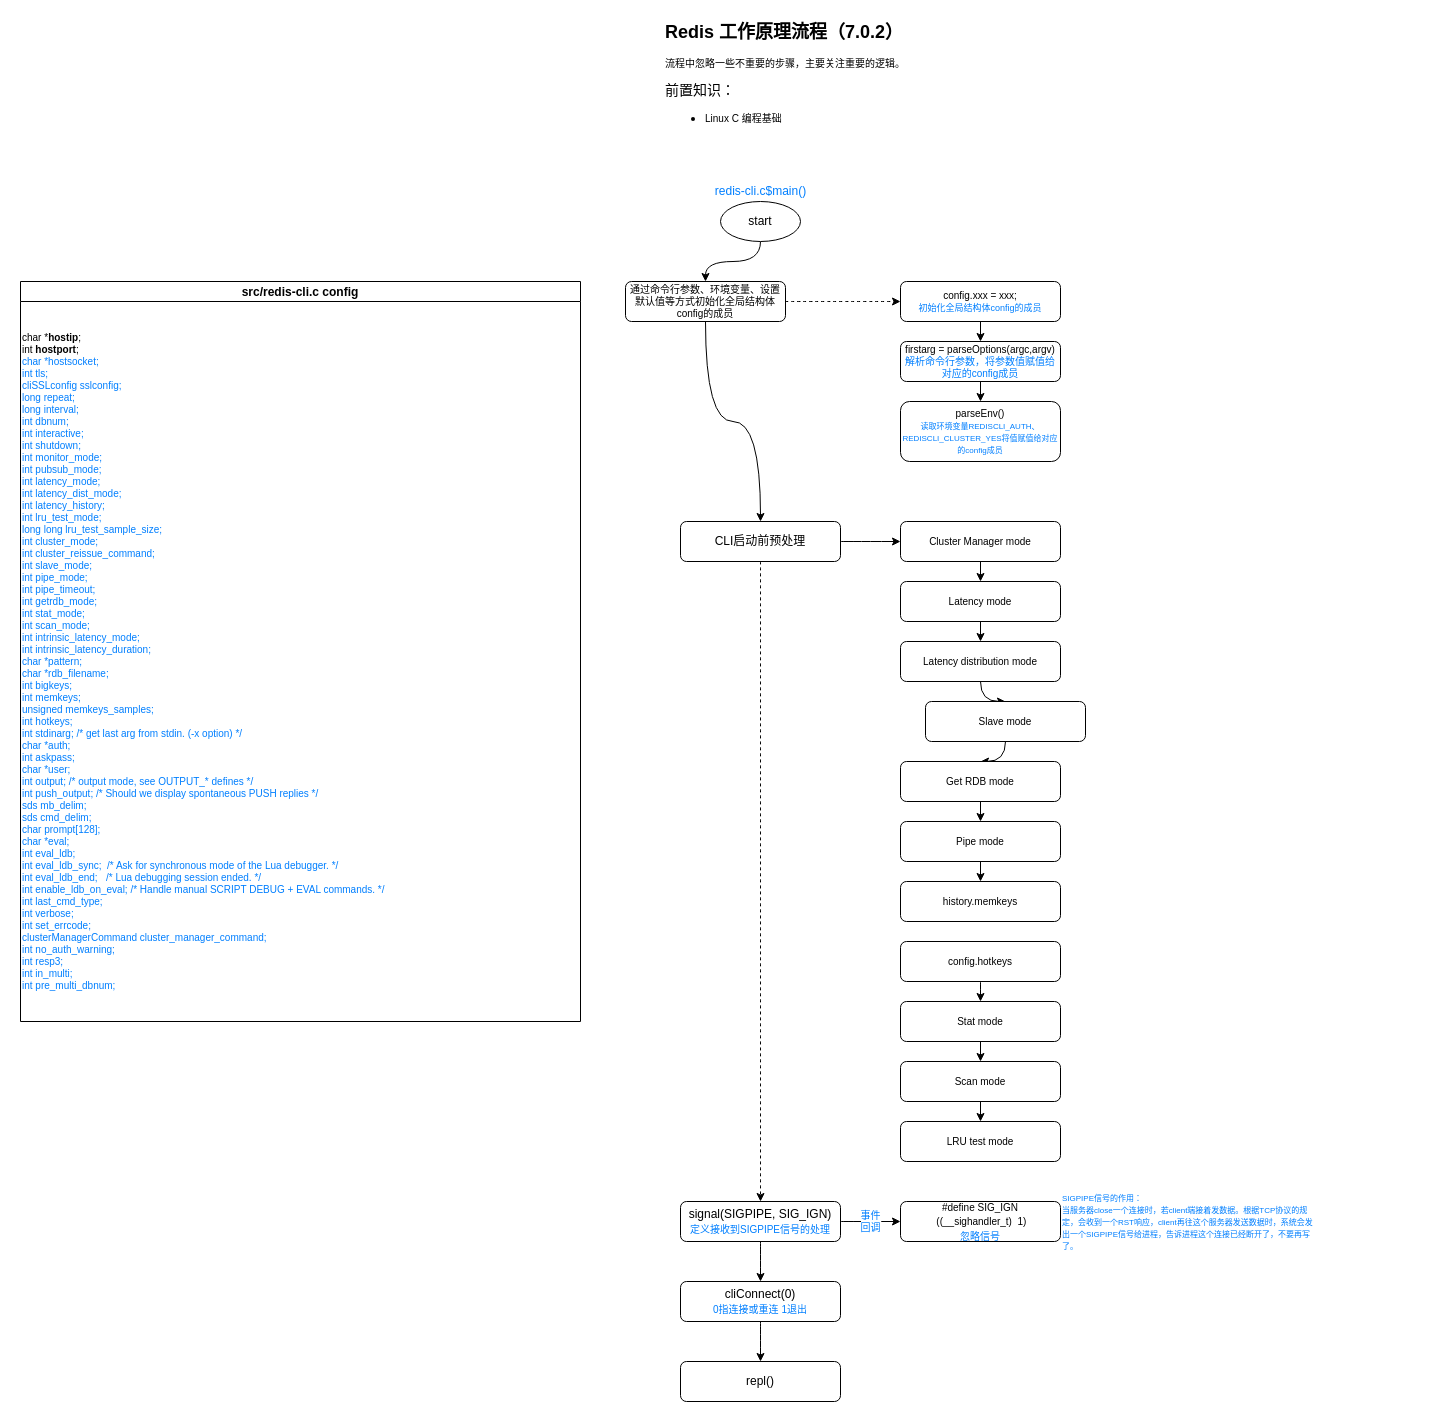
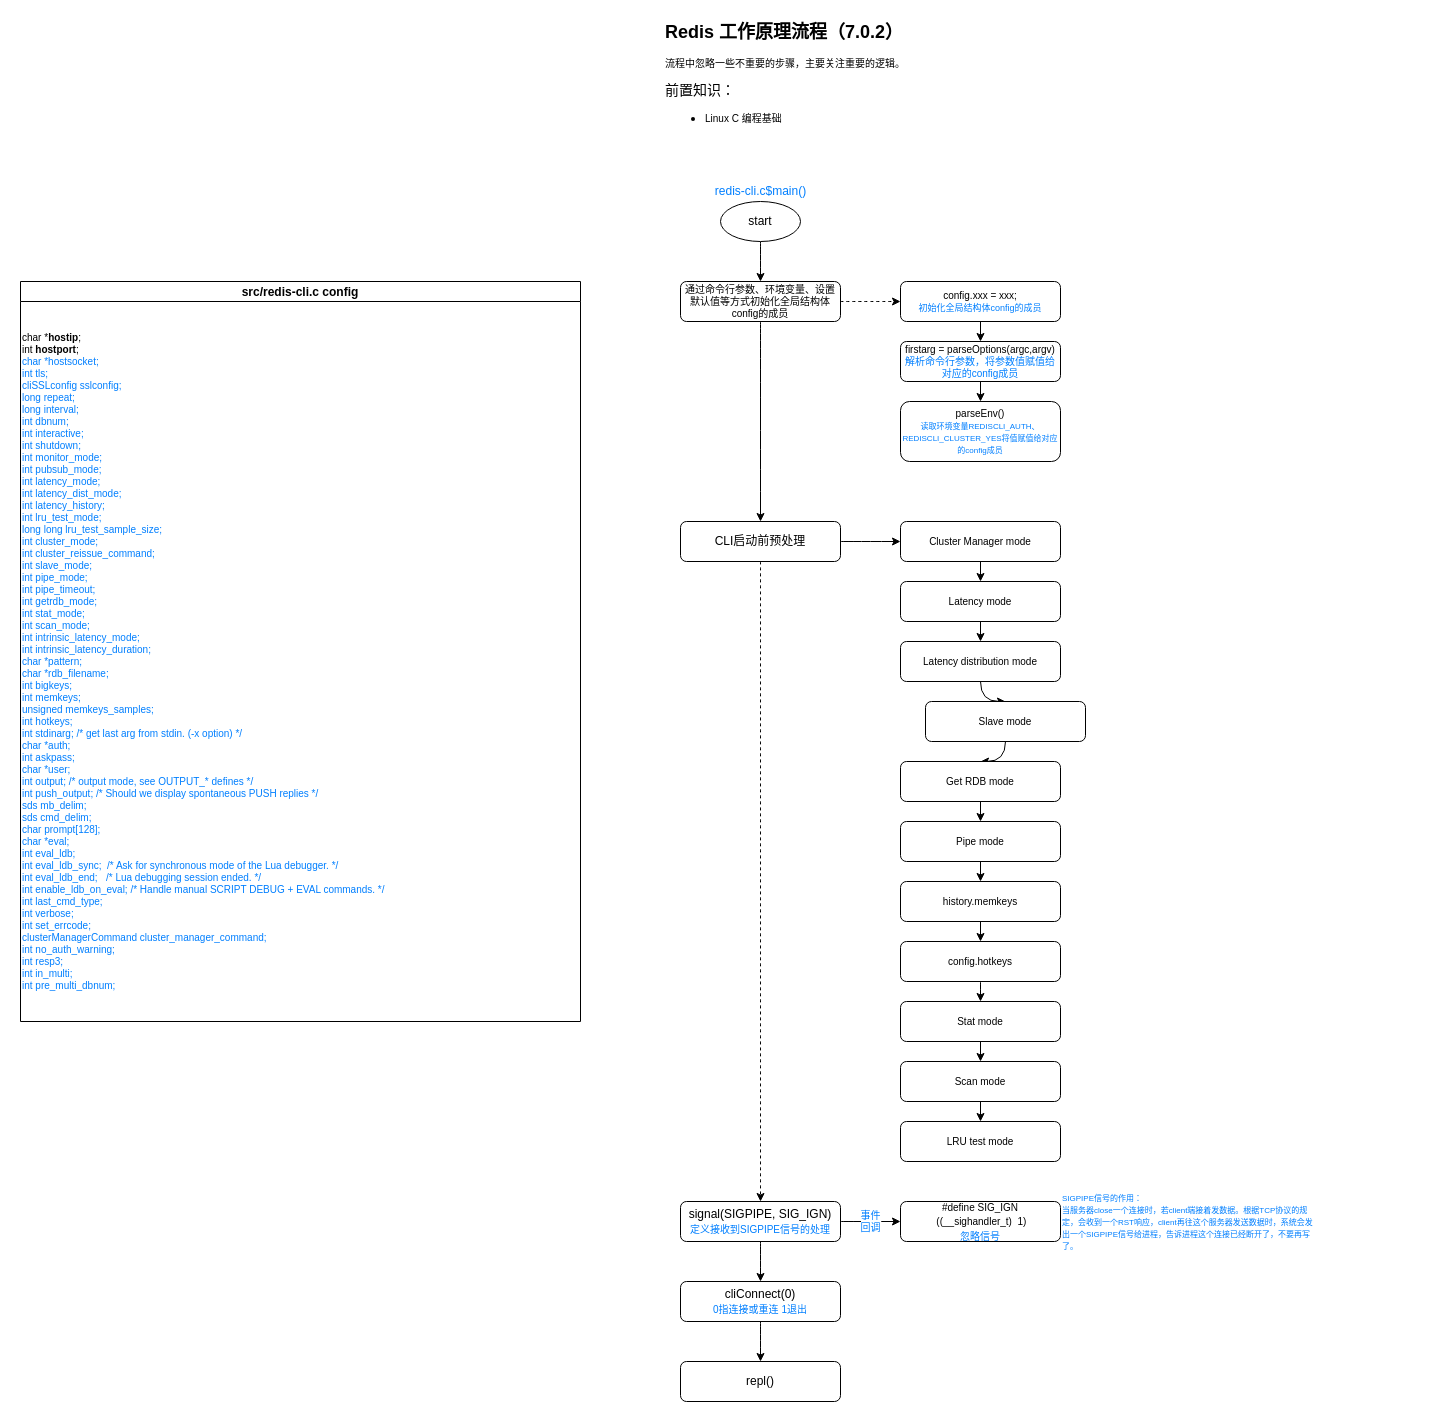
(706, 302) -> (761, 302)
none -> (981, 934)
